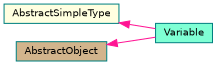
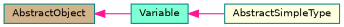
(142, 27) -> (212, 14)
